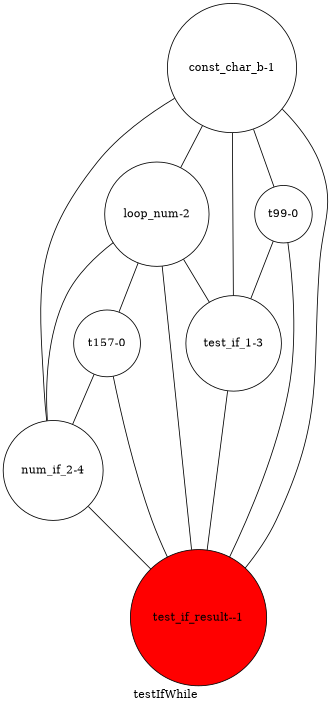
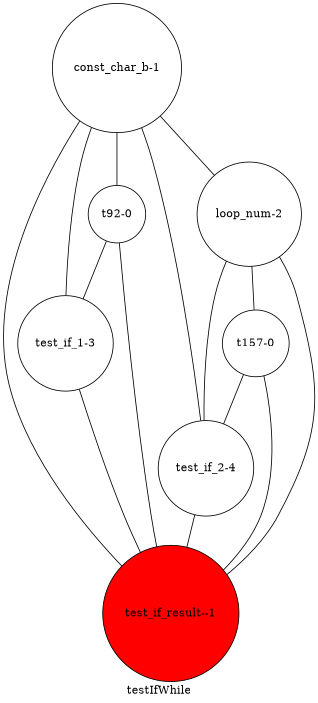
(283, 214) -> (117, 214)
(196, 281) -> none
(53, 470) -> (206, 468)
